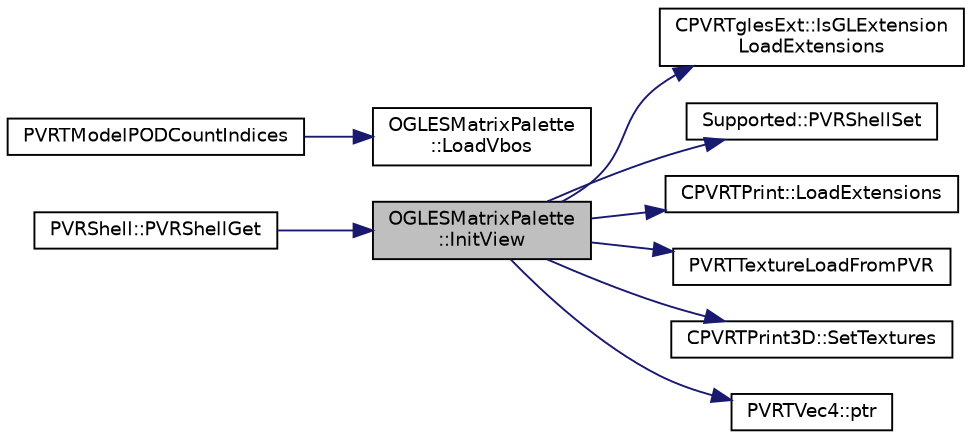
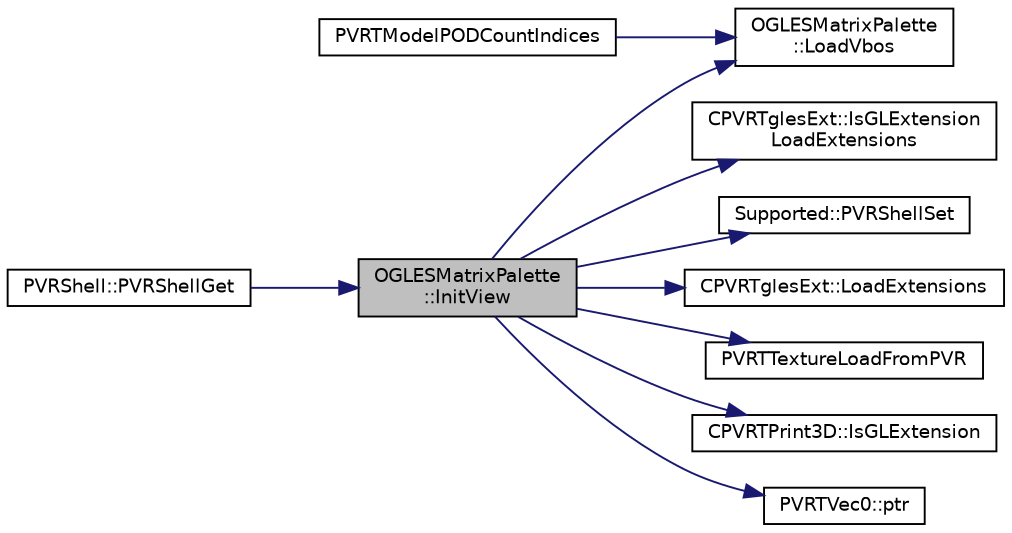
none -> (594, 151)
(812, 194) -> (844, 288)
(812, 339) -> (844, 433)
(812, 412) -> (844, 506)
